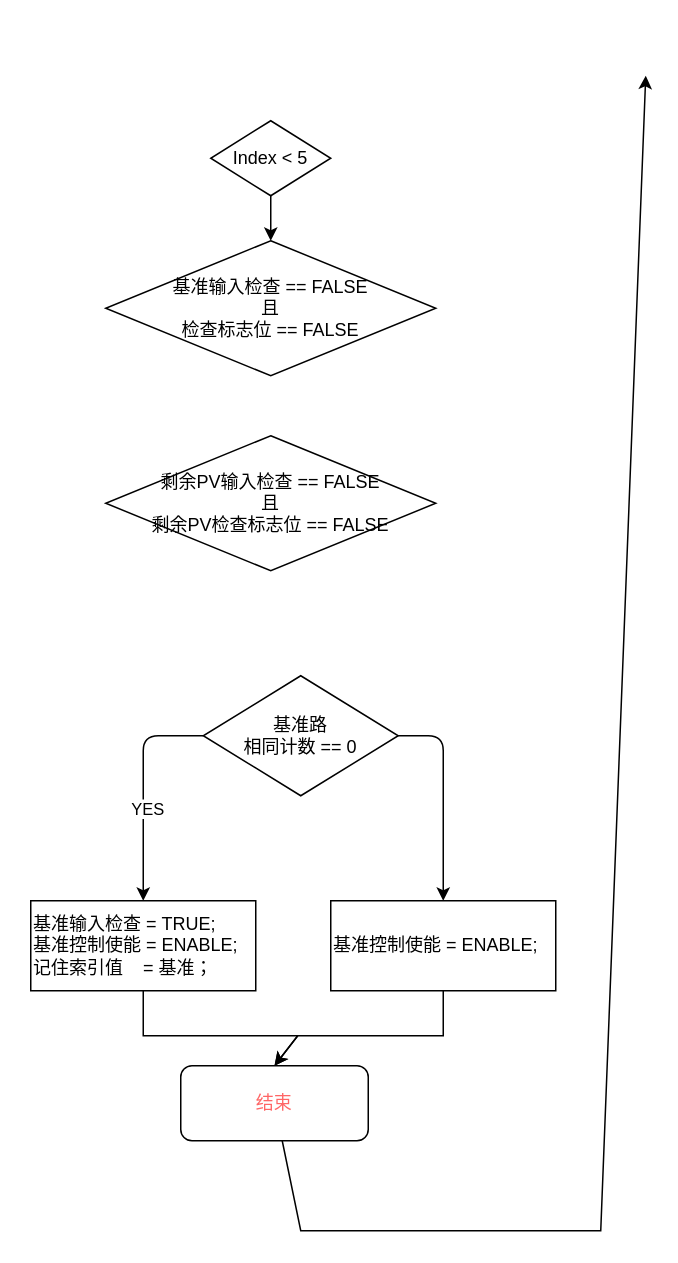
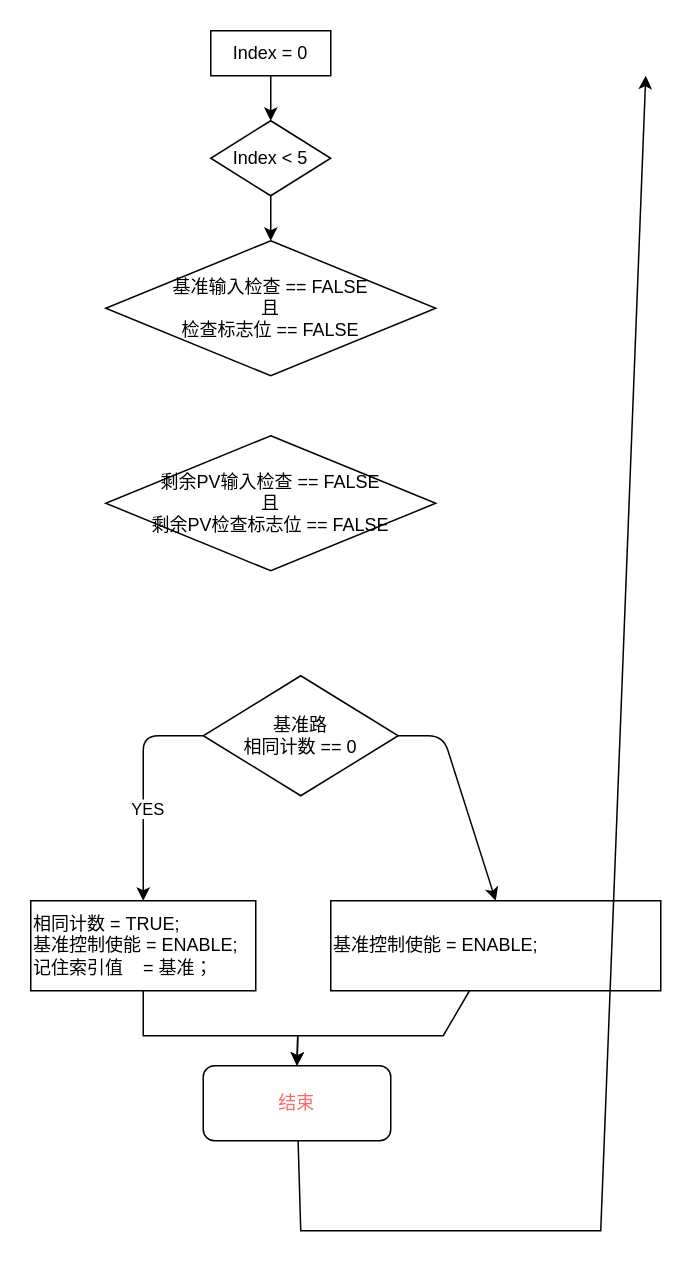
none -> (271, 53)
none -> (271, 93)
(131, 946) -> (131, 946)
(443, 946) -> (496, 946)
(275, 1103) -> (297, 1103)
